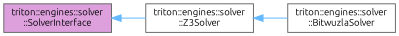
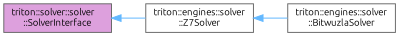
(58, 18) -> (58, 18)
(200, 18) -> (200, 18)
